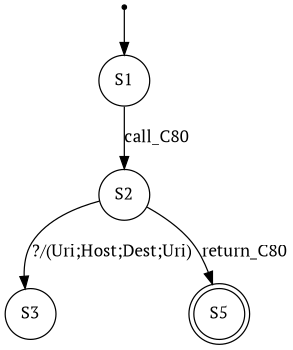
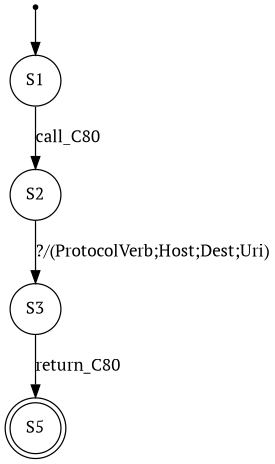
(184, 234) -> (36, 360)
(112, 252) -> (153, 252)
